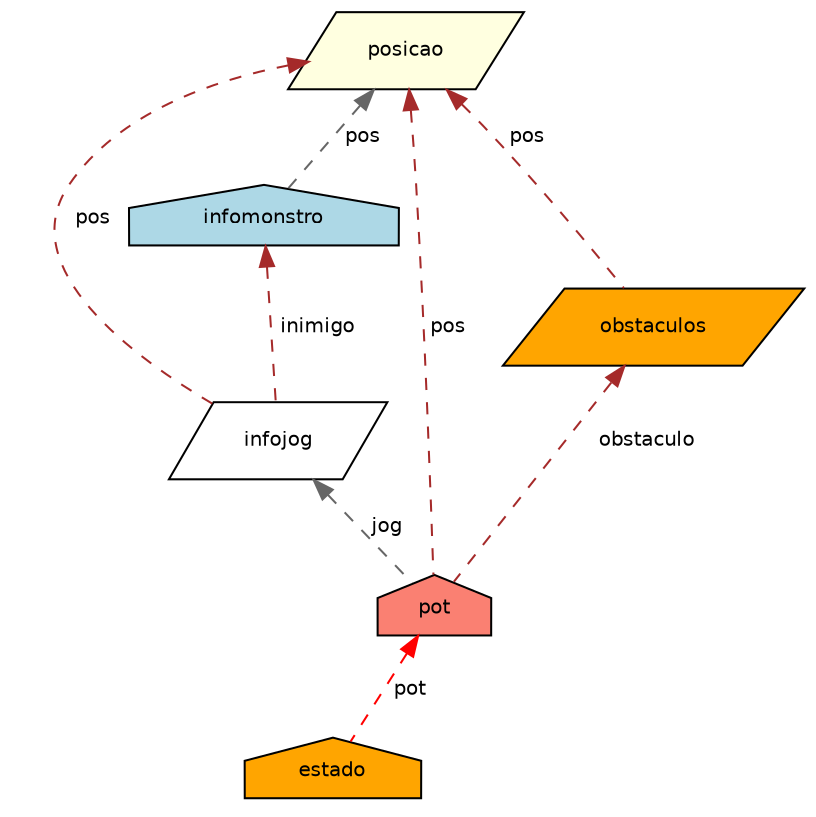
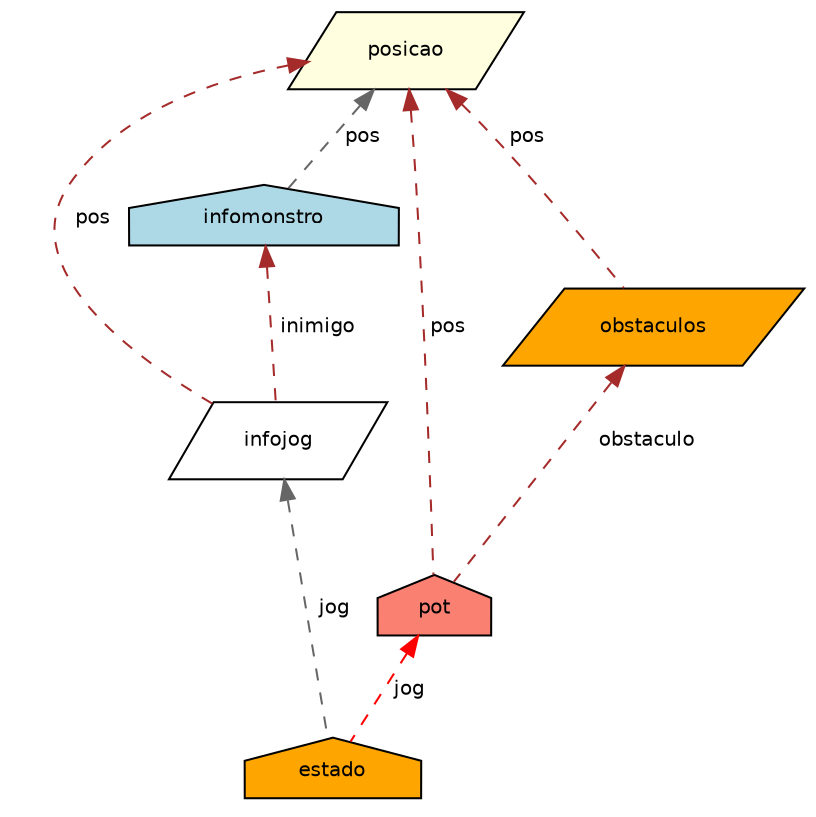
(370, 539) -> (308, 619)
(407, 690) -> (407, 690)
